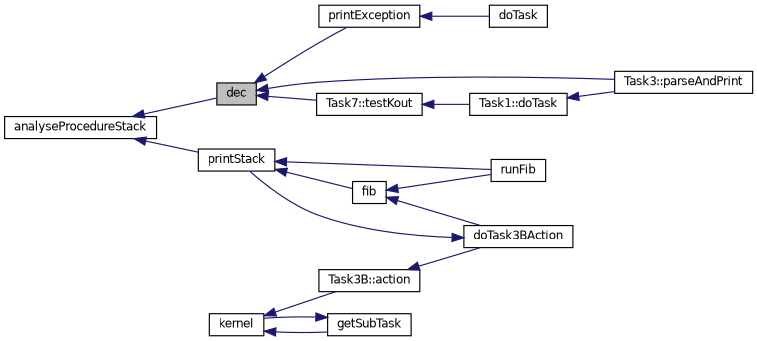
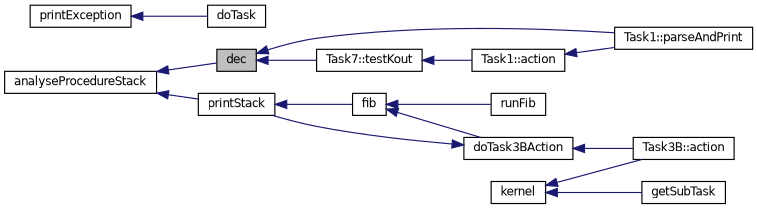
(305, 51) -> none
(684, 82) -> (684, 38)
(518, 104) -> (518, 60)
(389, 166) -> none
(450, 257) -> (609, 148)
(290, 317) -> none
